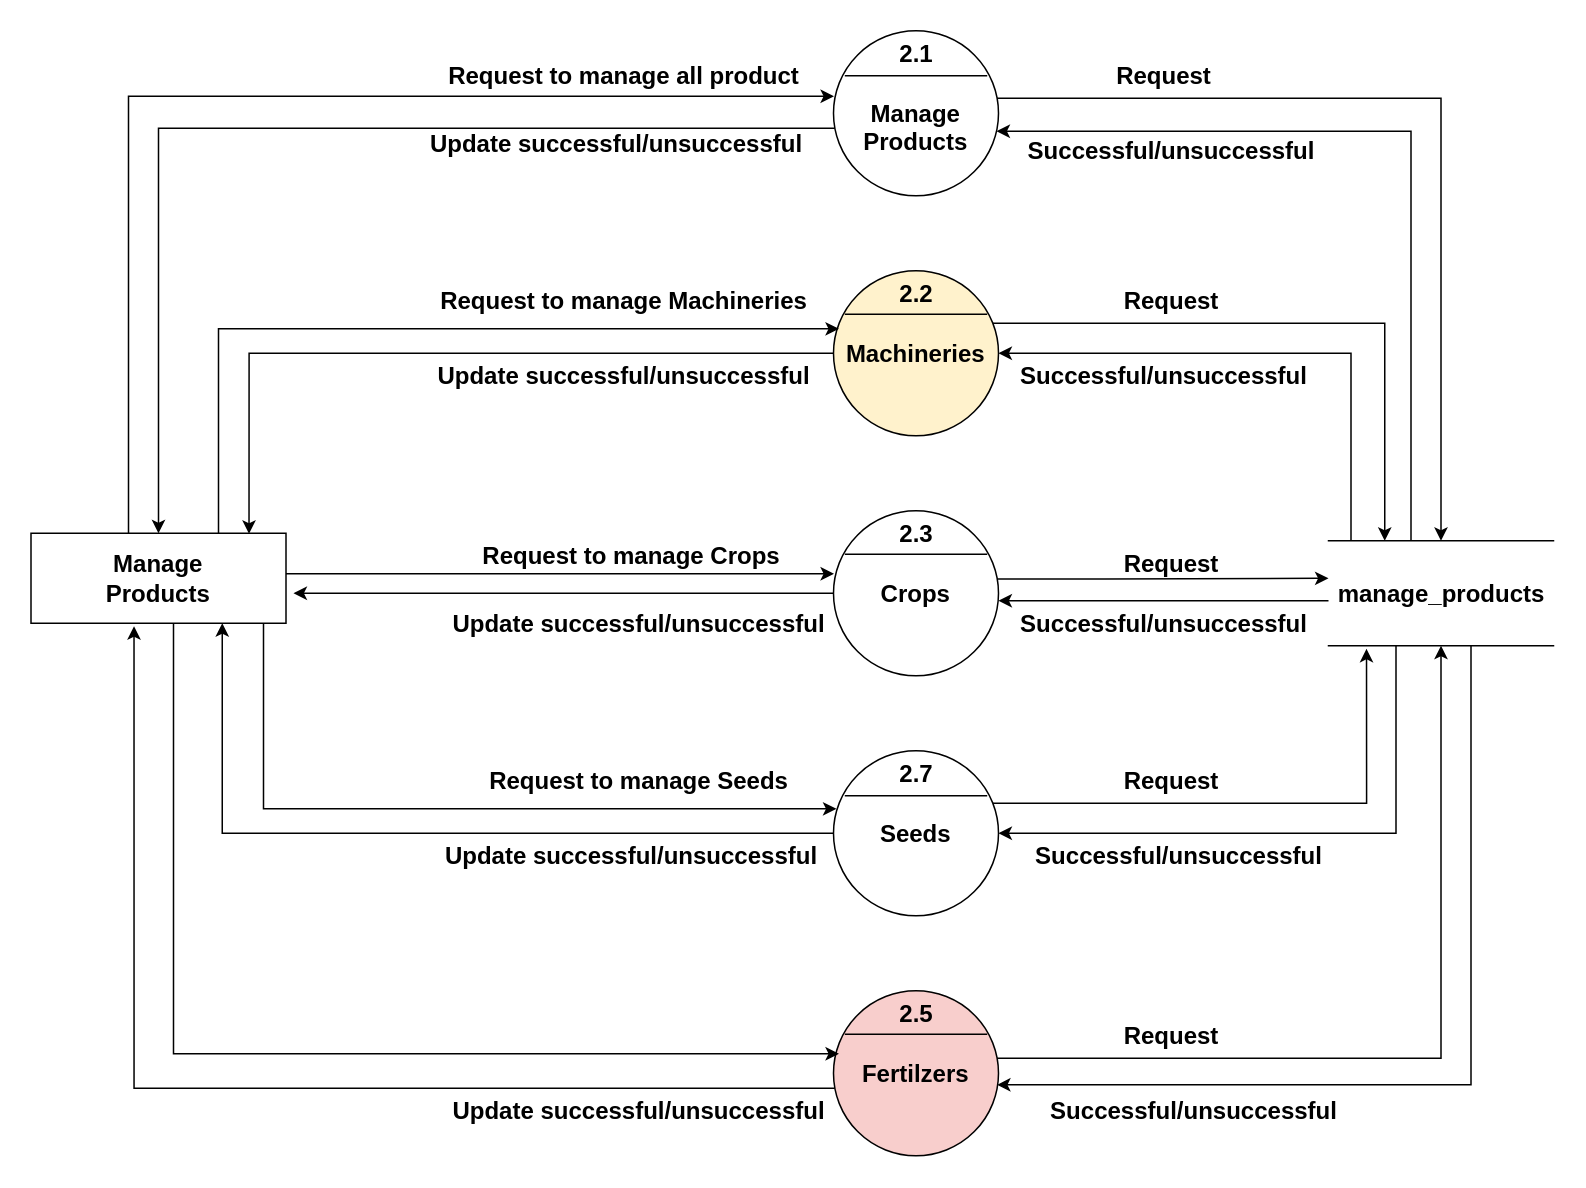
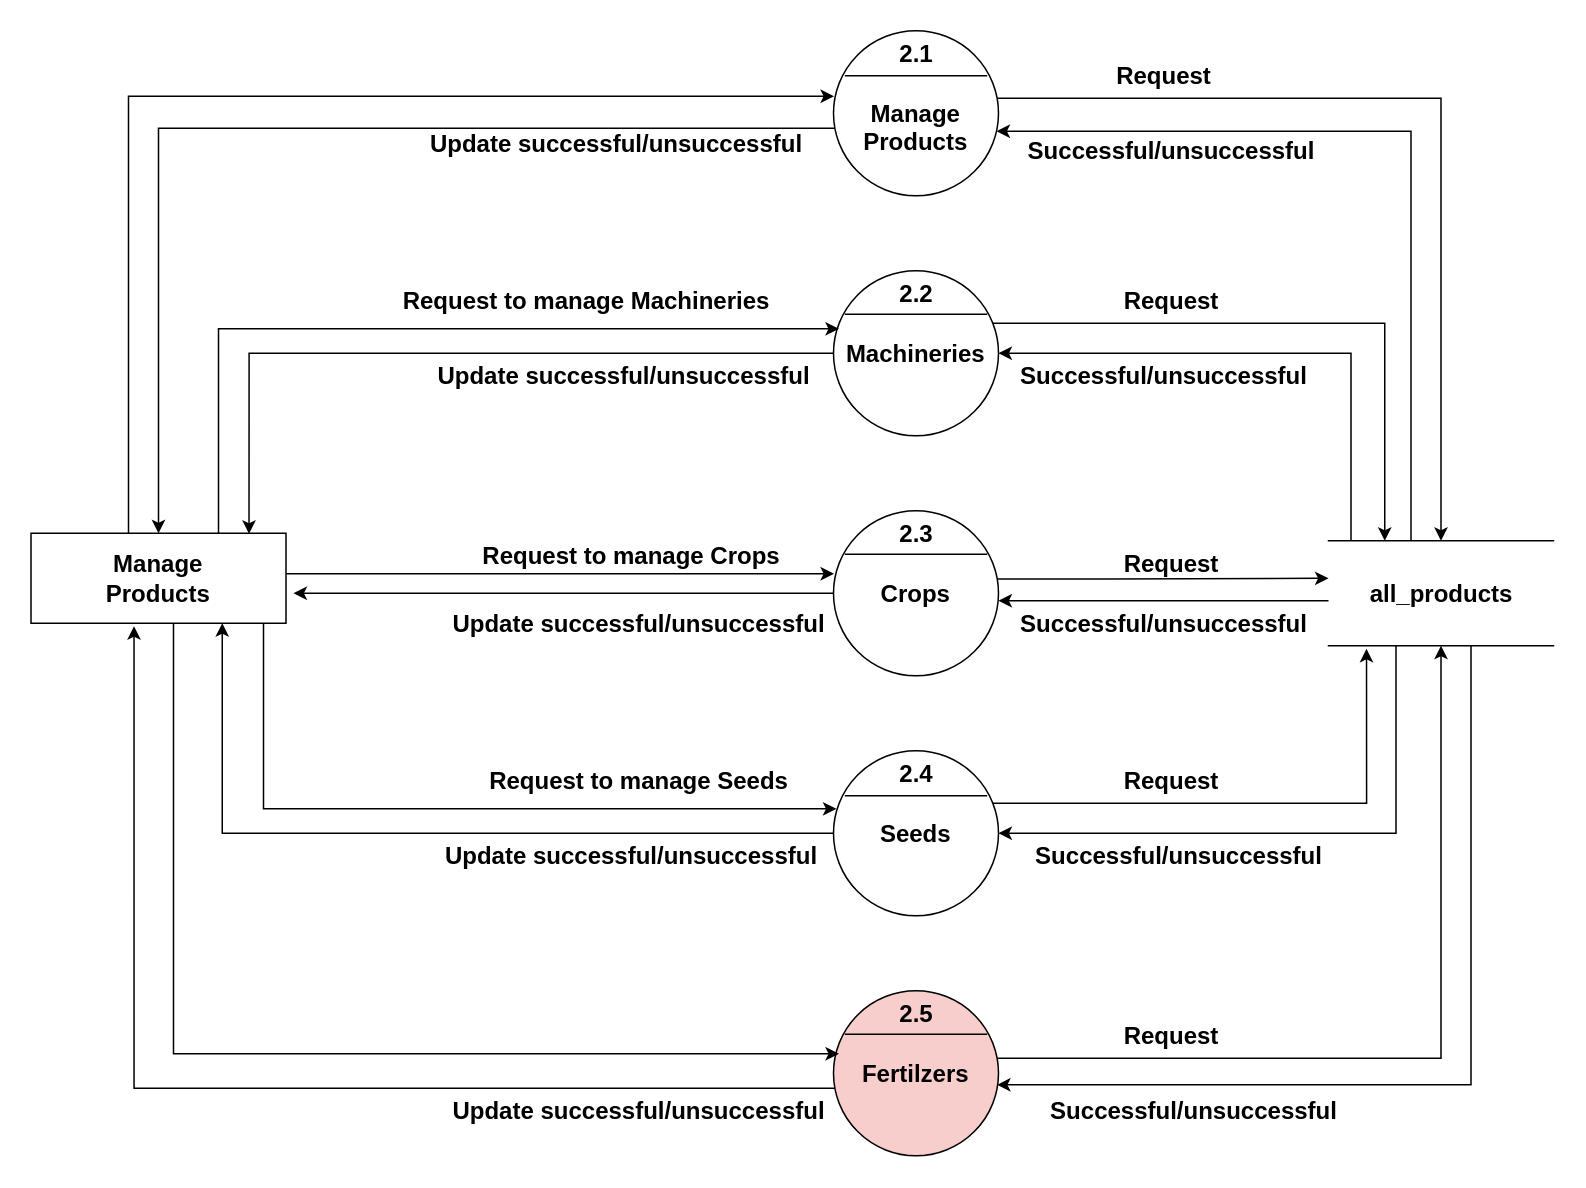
(623, 76) -> none
(623, 301) -> (586, 301)
(916, 353) -> (916, 353)
(1442, 593) -> (1442, 593)
(917, 773) -> (917, 773)
